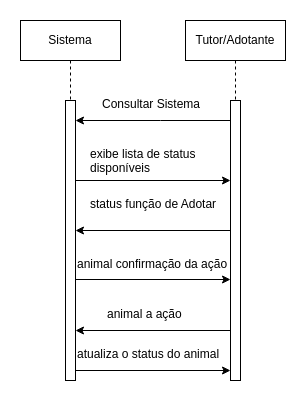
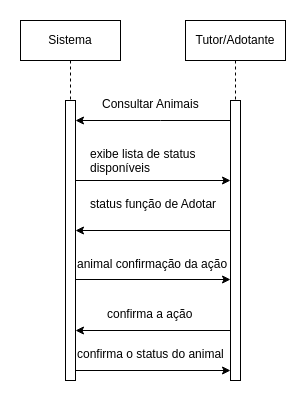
(155, 105) -> (153, 105)
(145, 315) -> (153, 315)
(156, 355) -> (157, 355)
